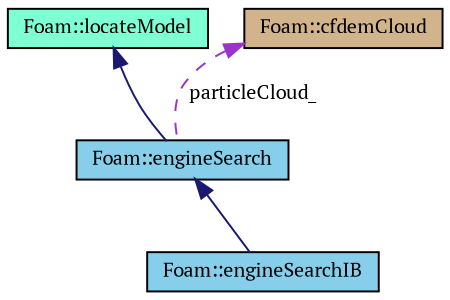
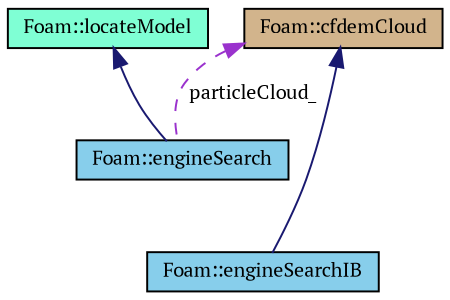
(229, 224) -> (312, 163)
